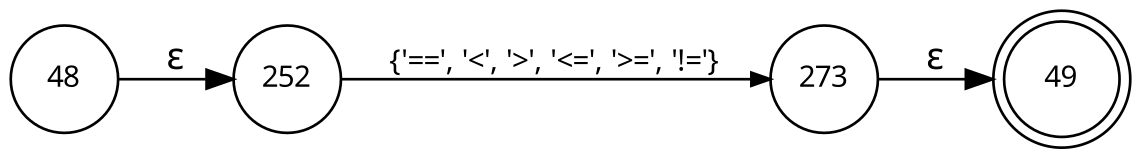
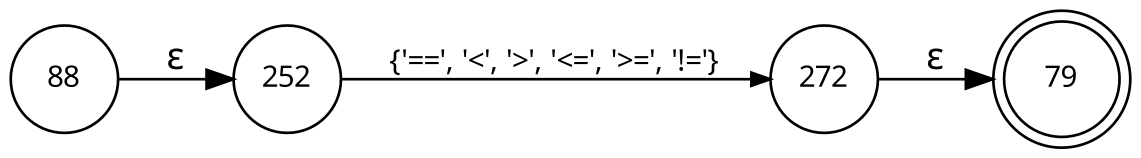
(64, 79) -> (64, 79)
(824, 79) -> (824, 79)
(1062, 79) -> (1062, 79)
